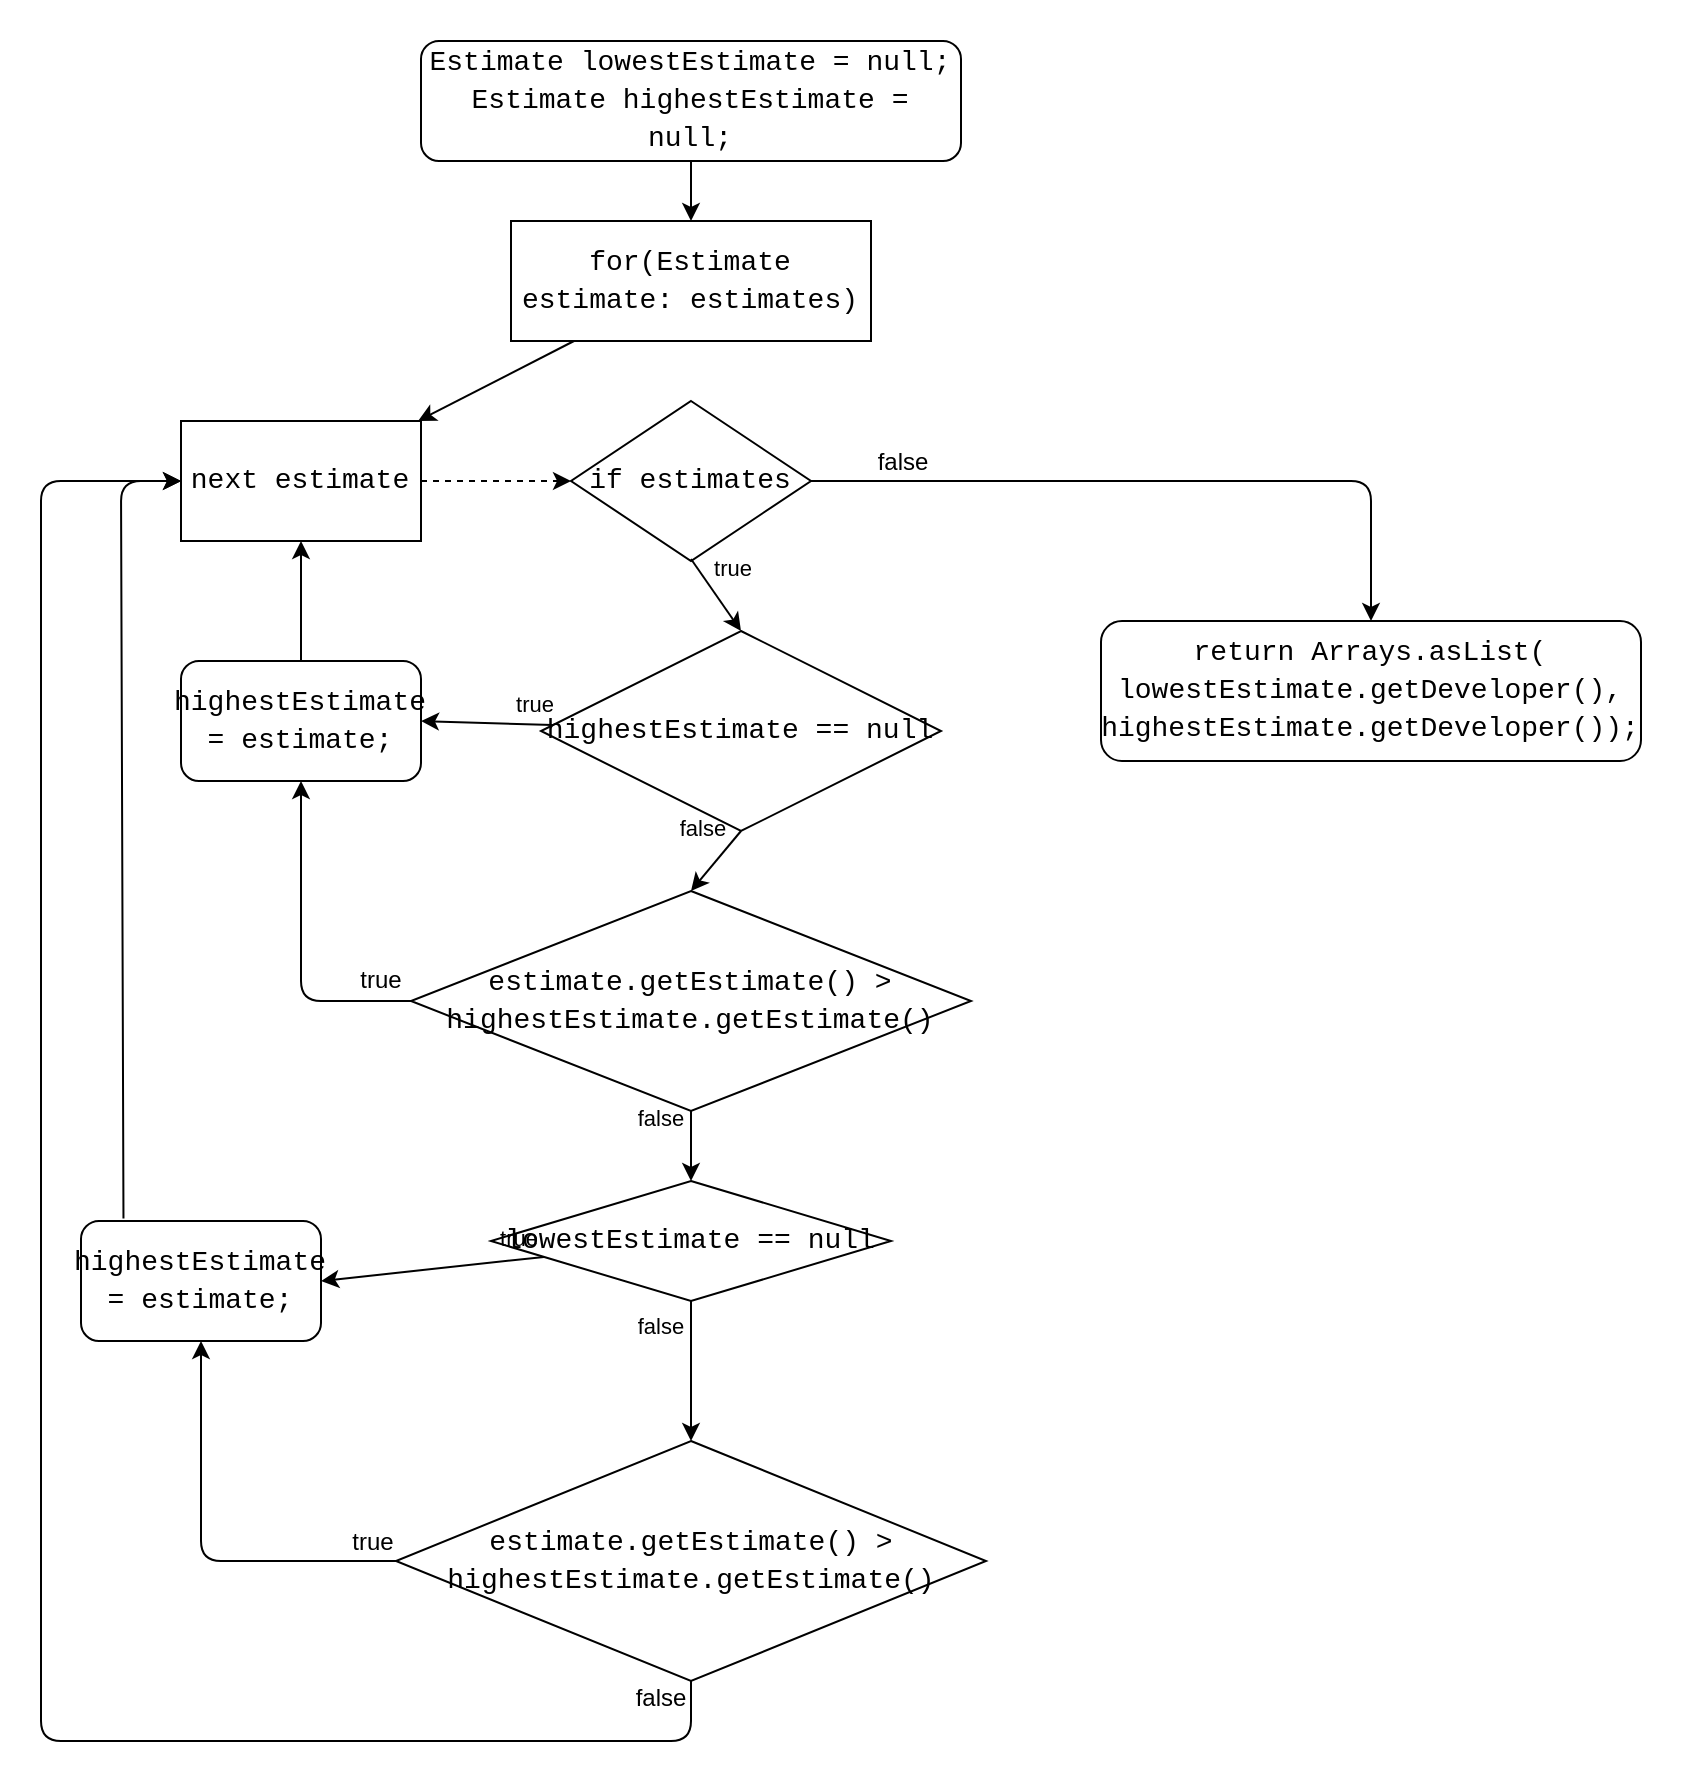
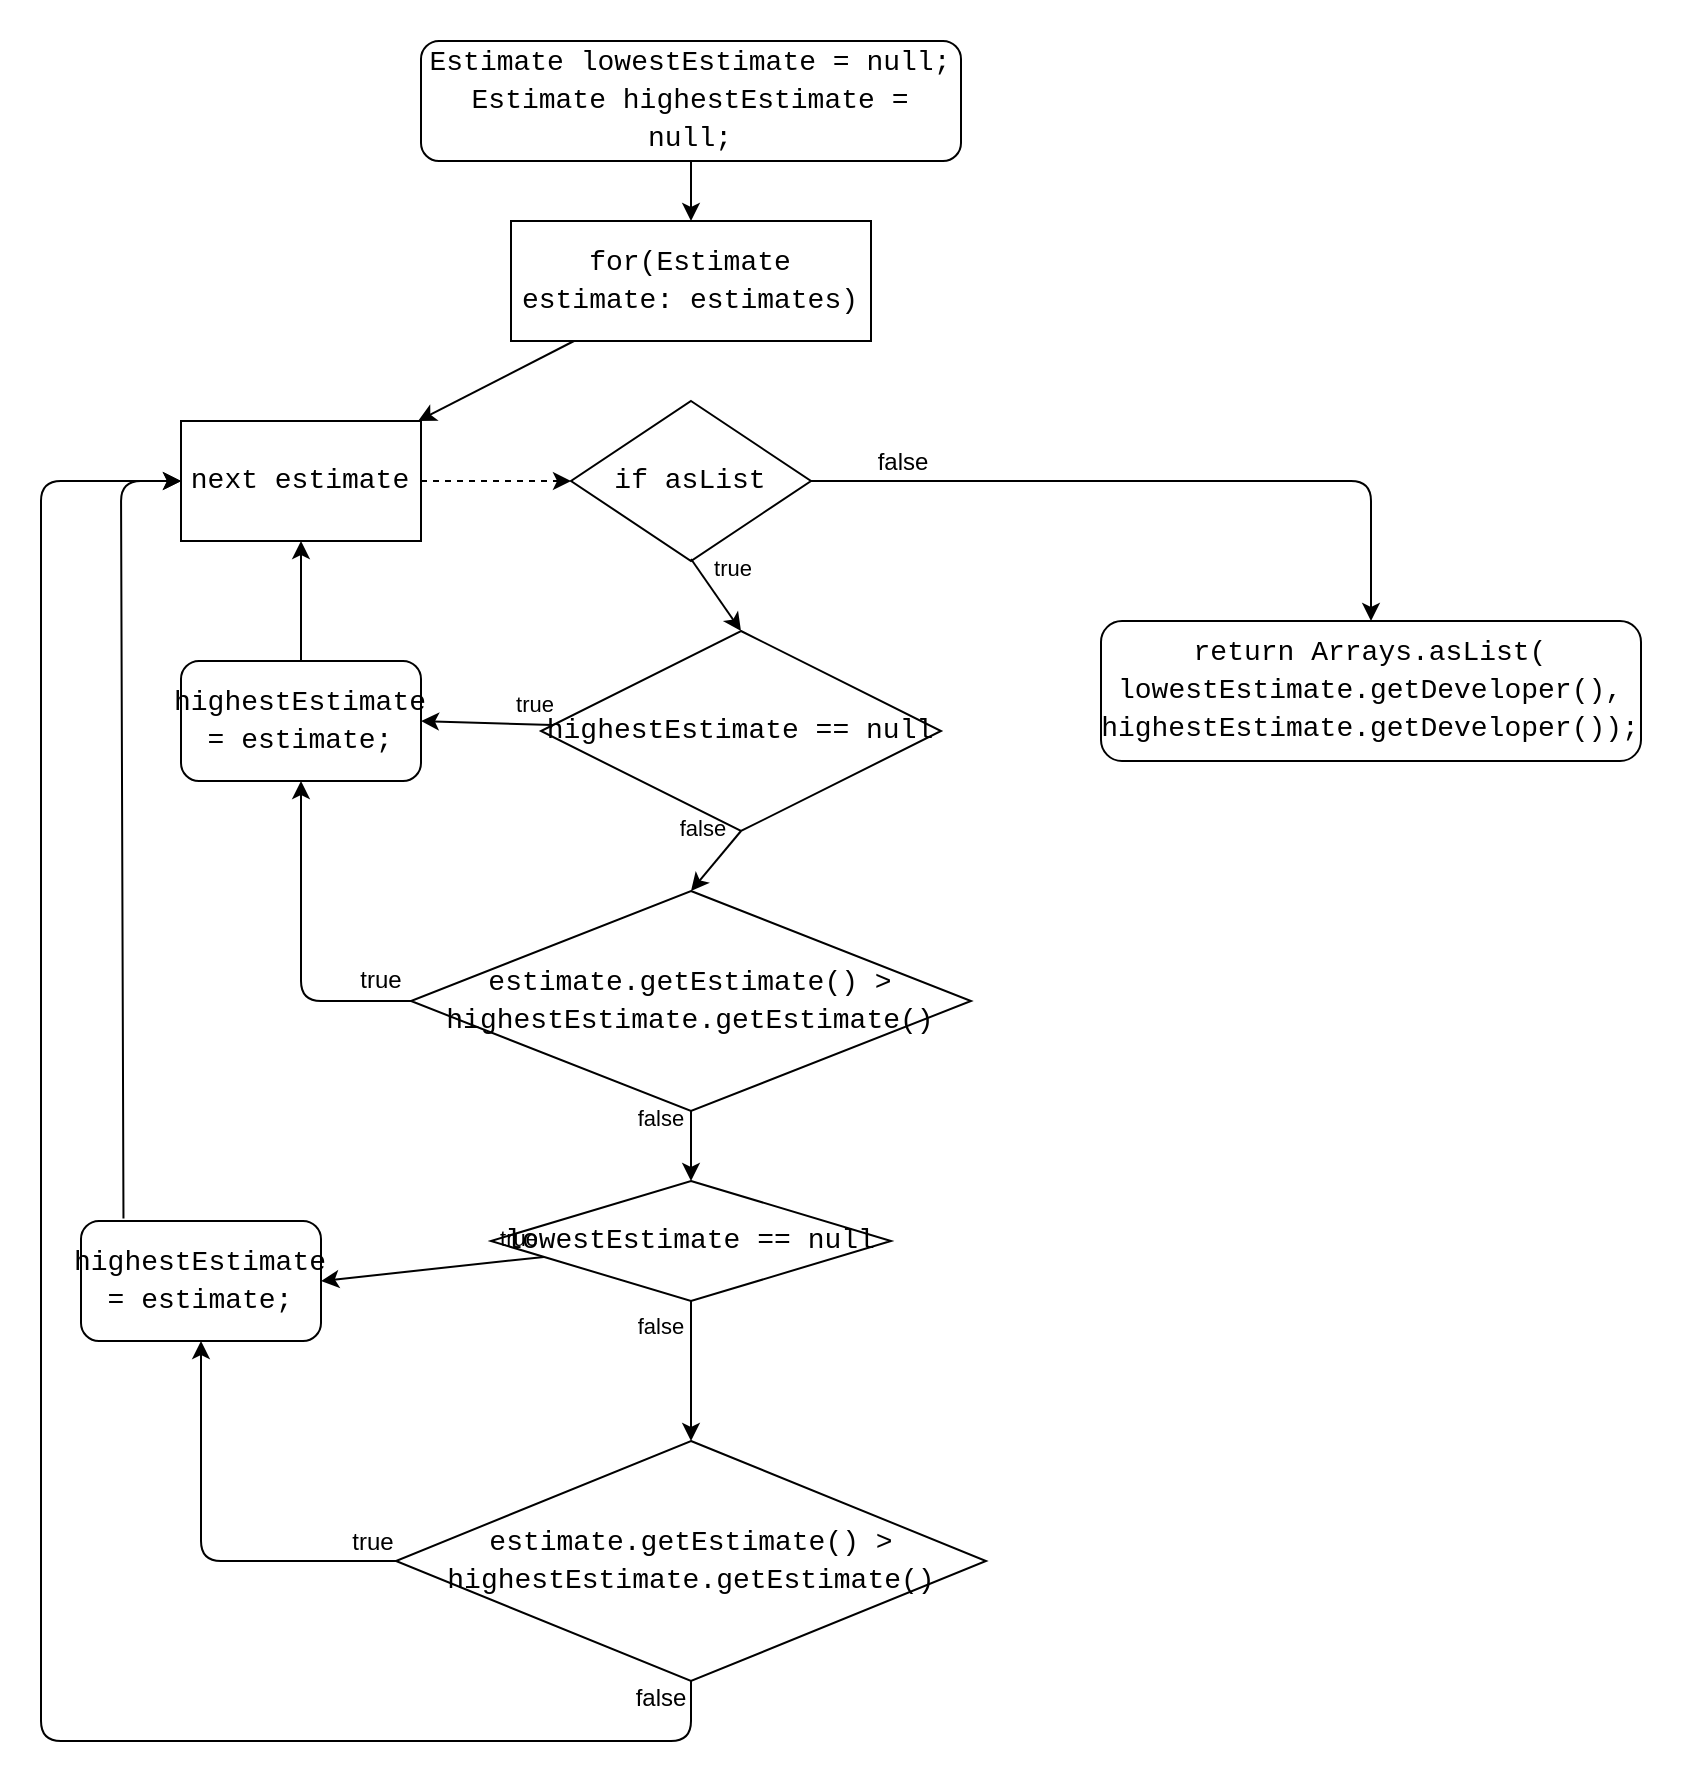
(691, 481) -> (691, 481)
